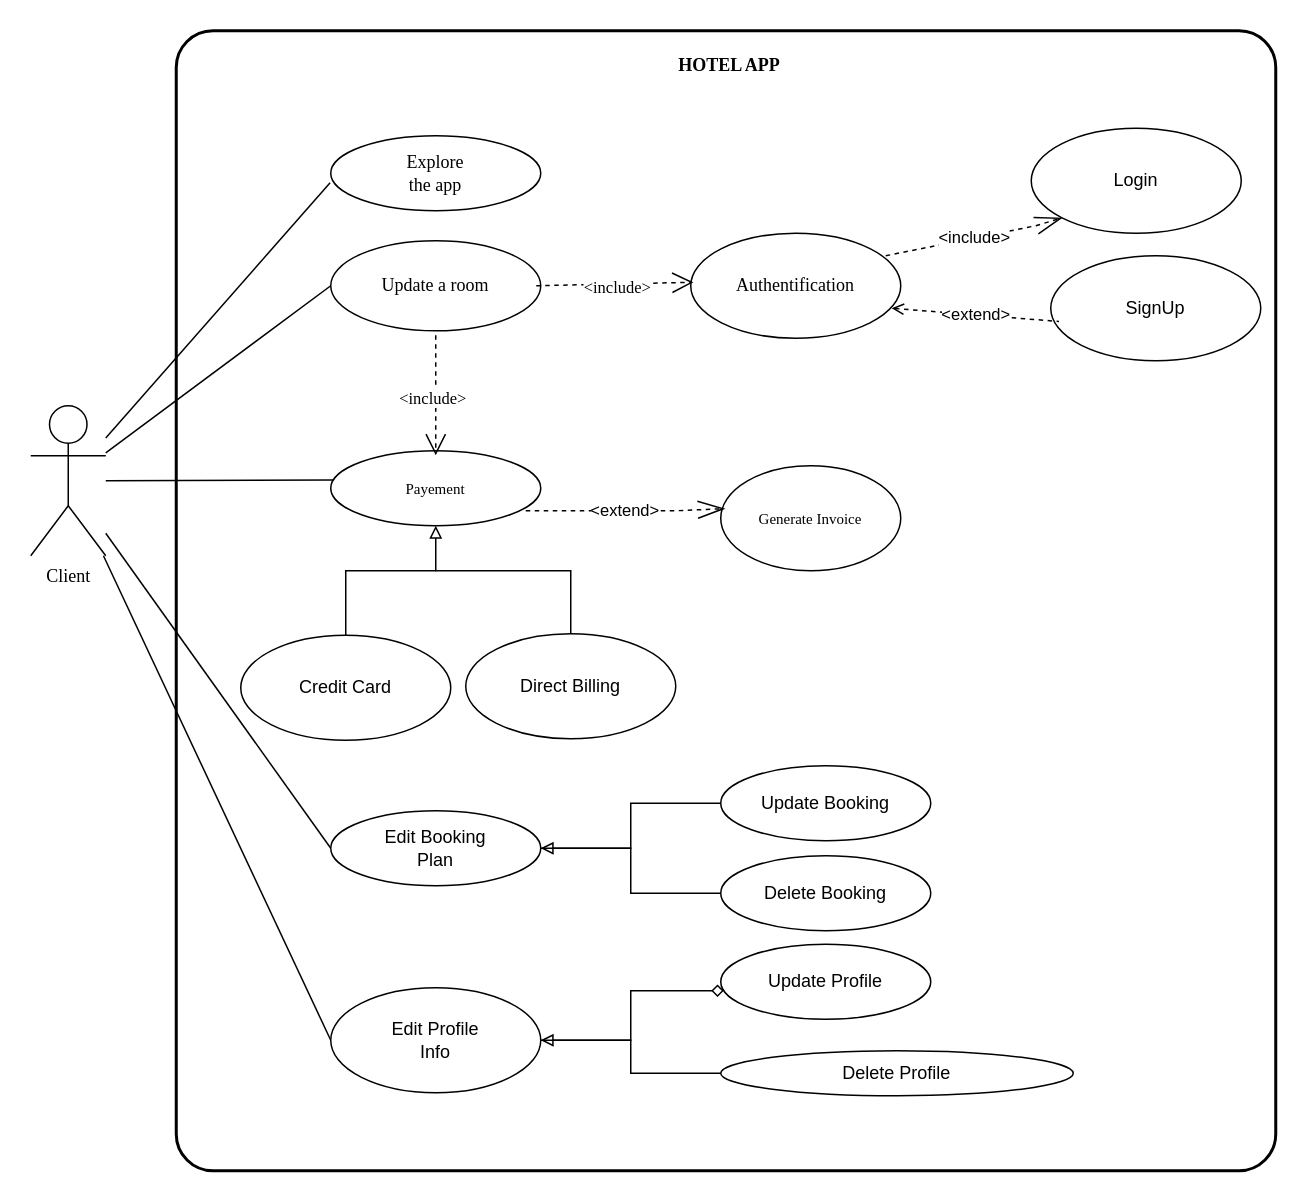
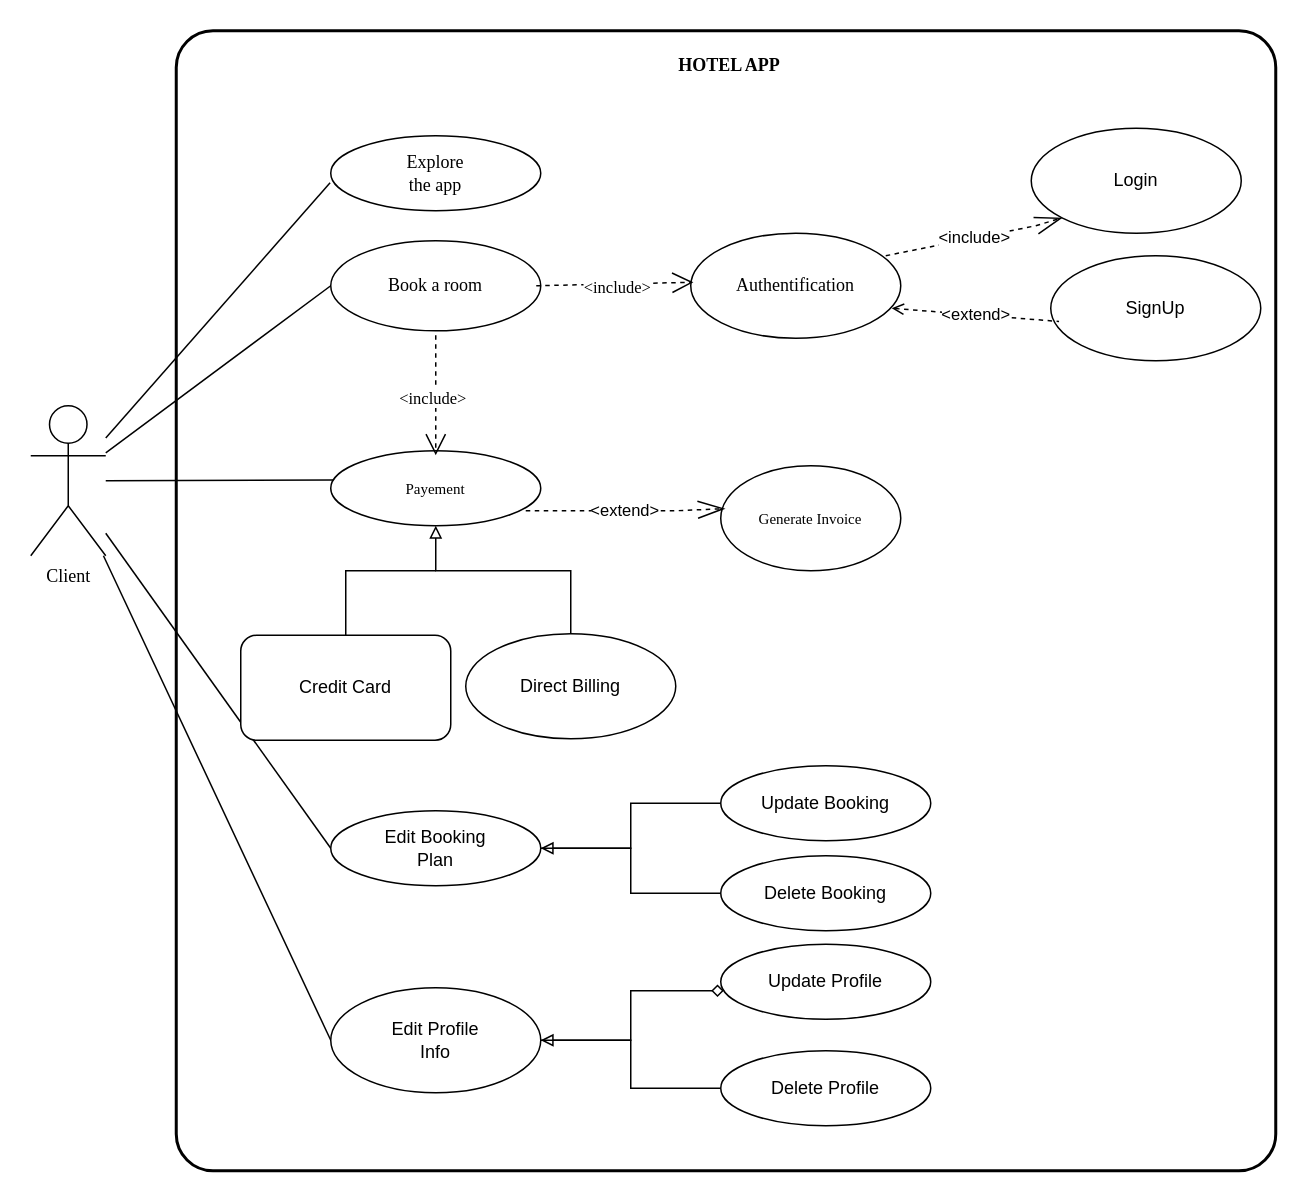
(436, 286) -> (436, 286)
(346, 688) -> (346, 688)
(897, 1073) -> (826, 1088)
